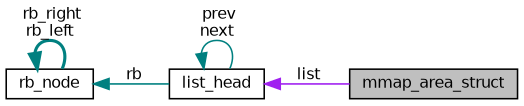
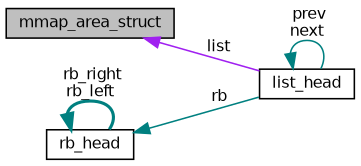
(50, 84) -> (90, 145)
(315, 84) -> (209, 57)
